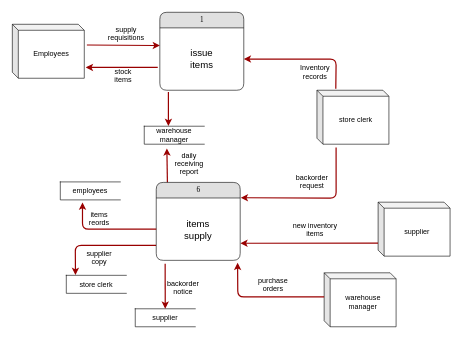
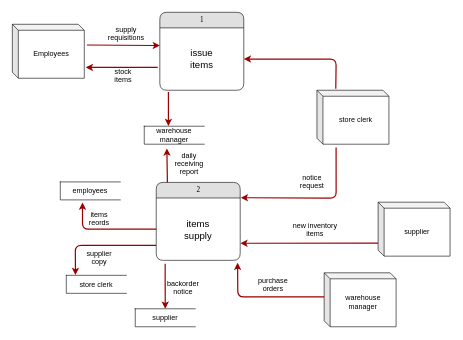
(315, 69) -> none
(312, 178) -> (312, 178)
(199, 191) -> (199, 191)
